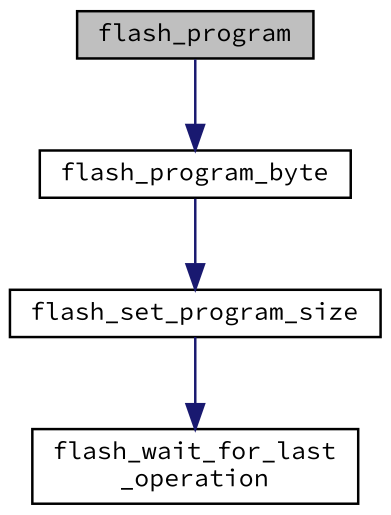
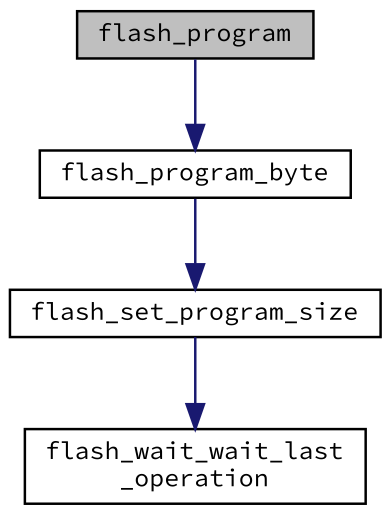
(195, 466) -> (195, 466)
